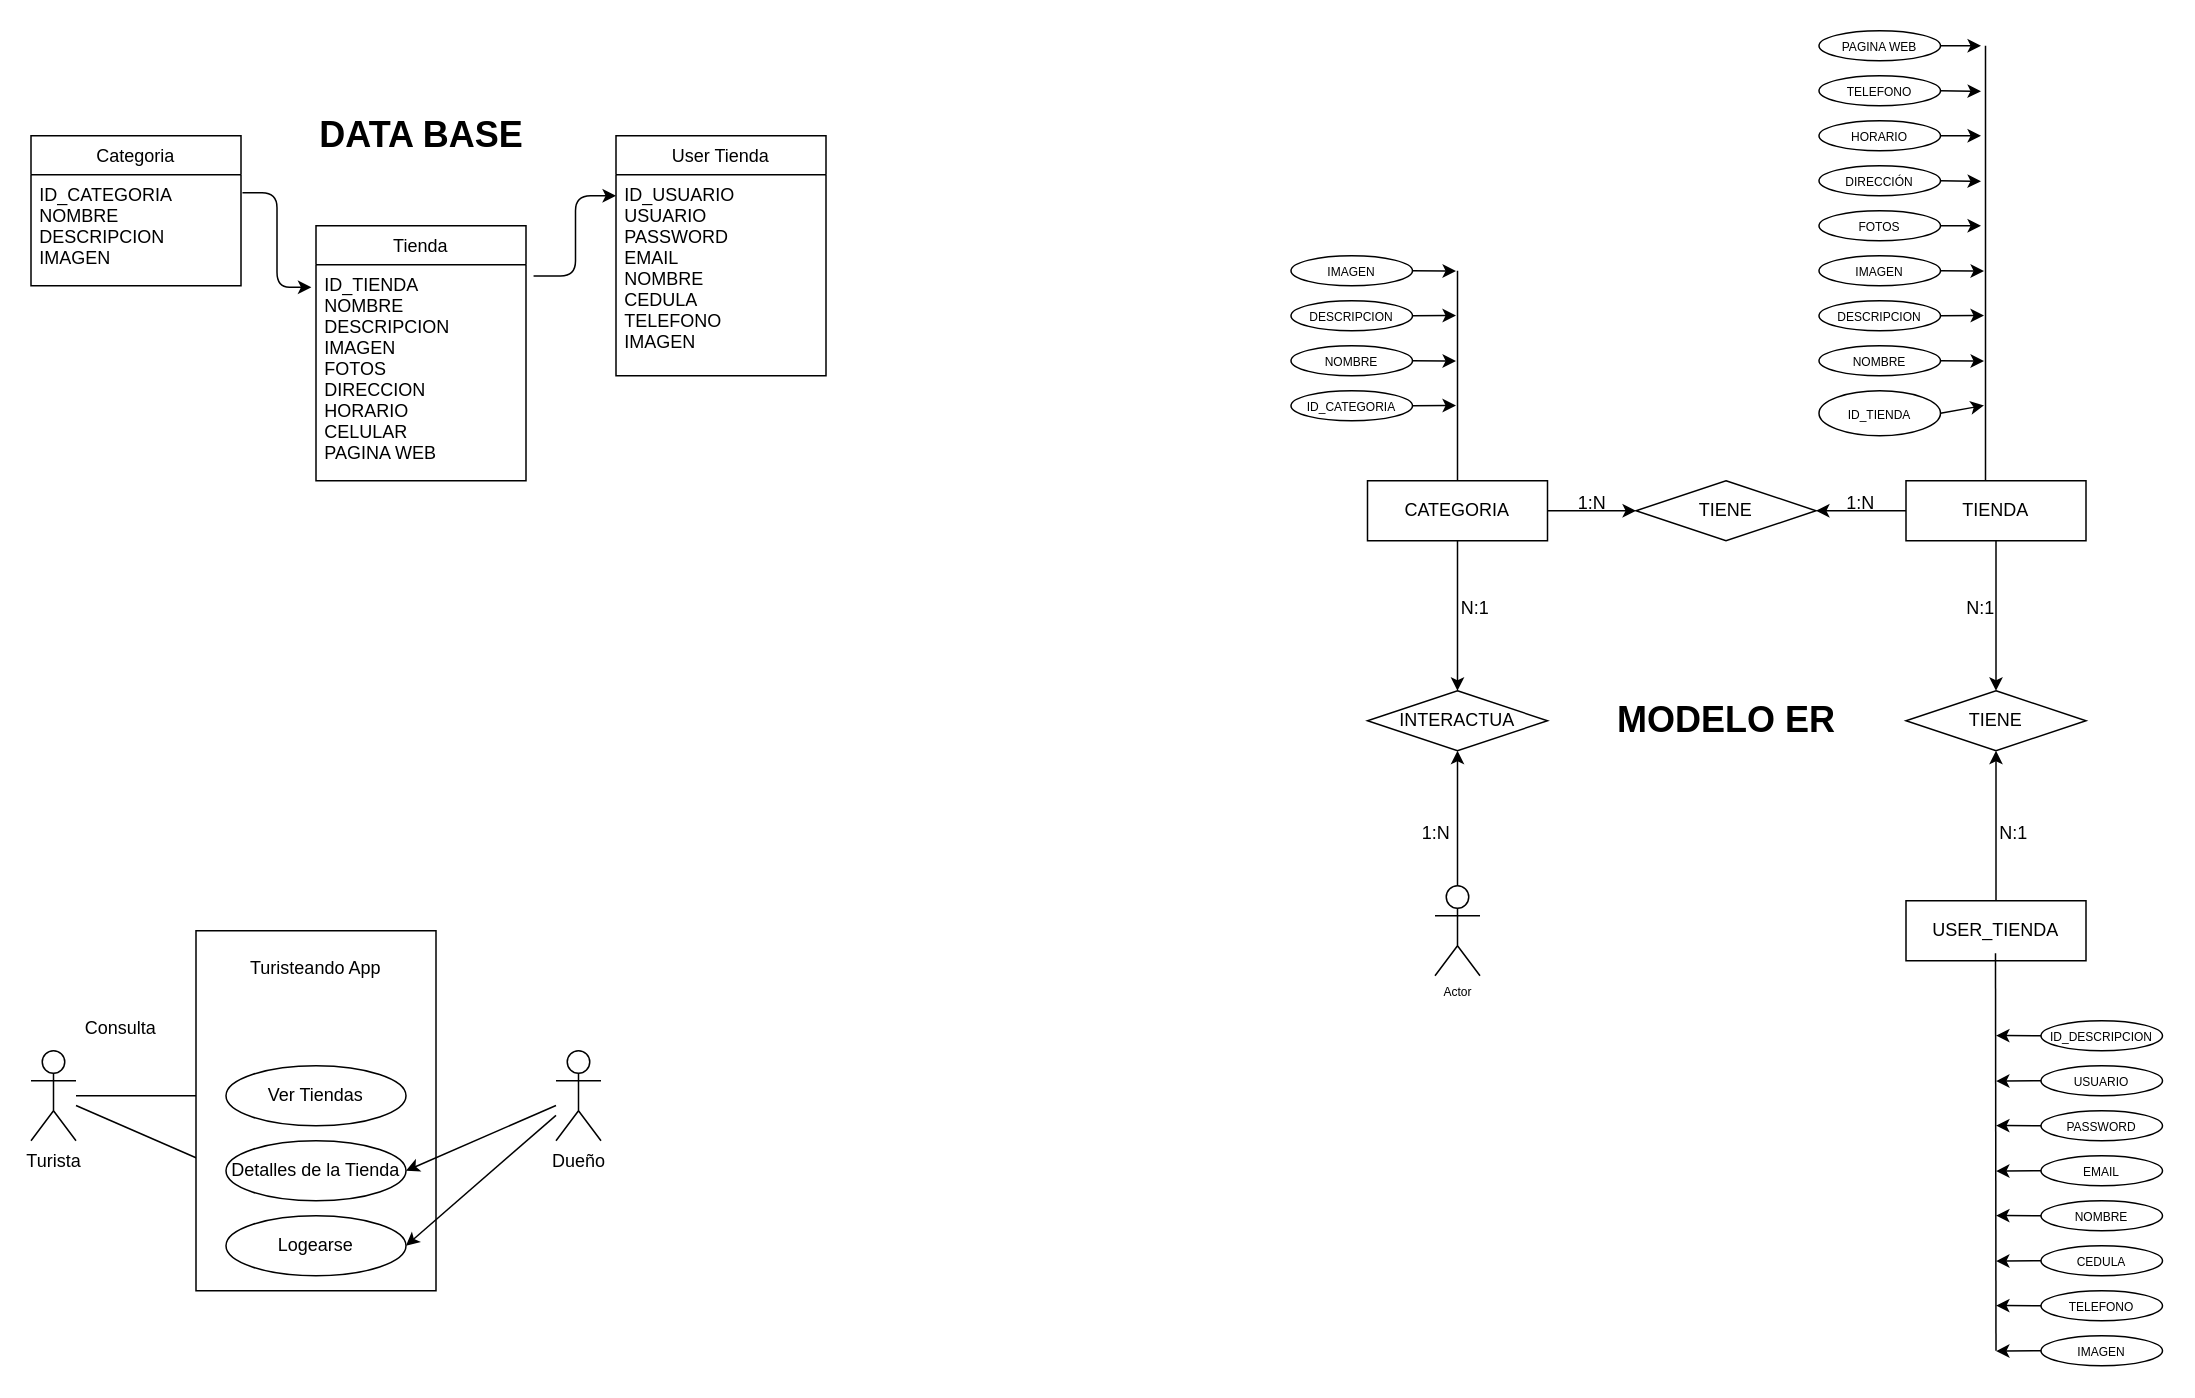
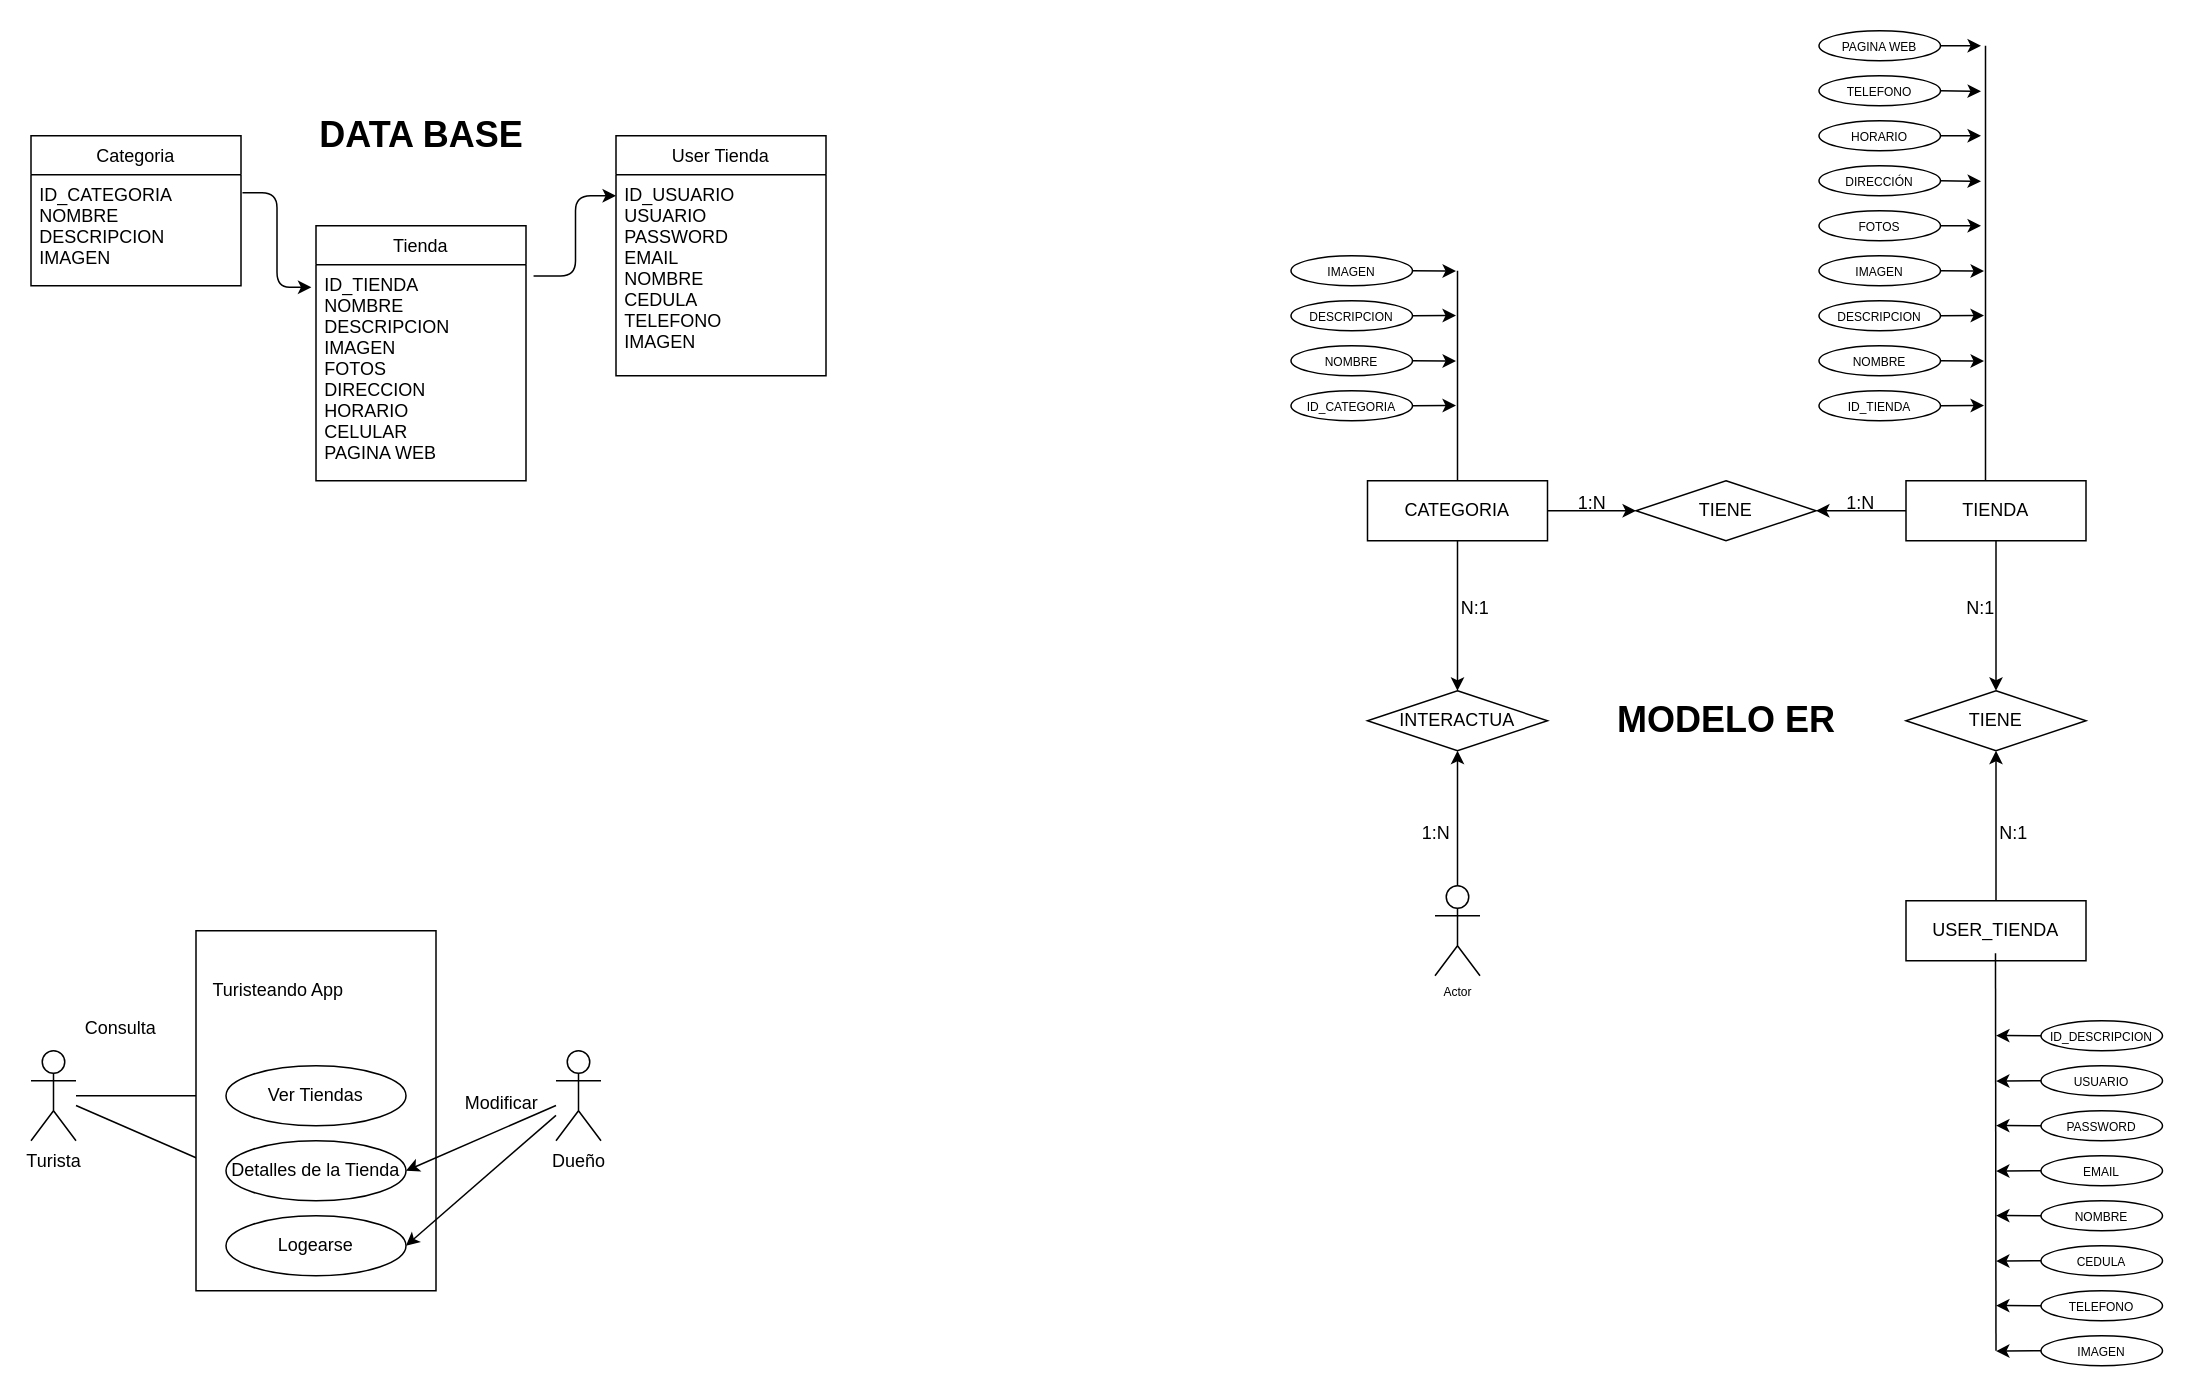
(1880, 413) -> (1880, 406)
(316, 968) -> (278, 991)
none -> (502, 1103)
